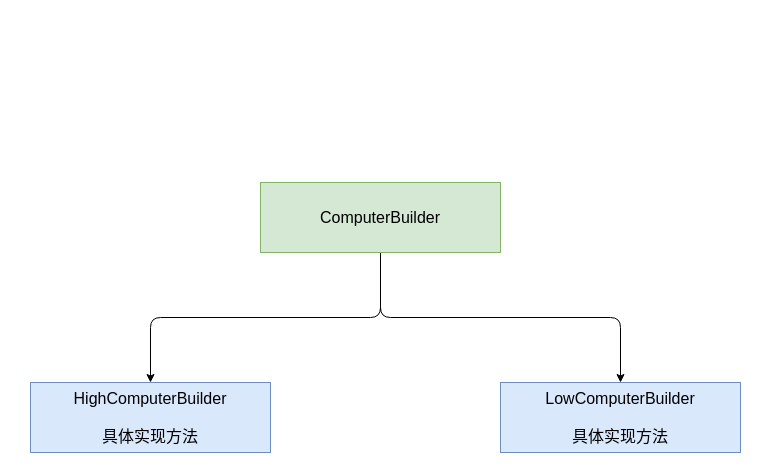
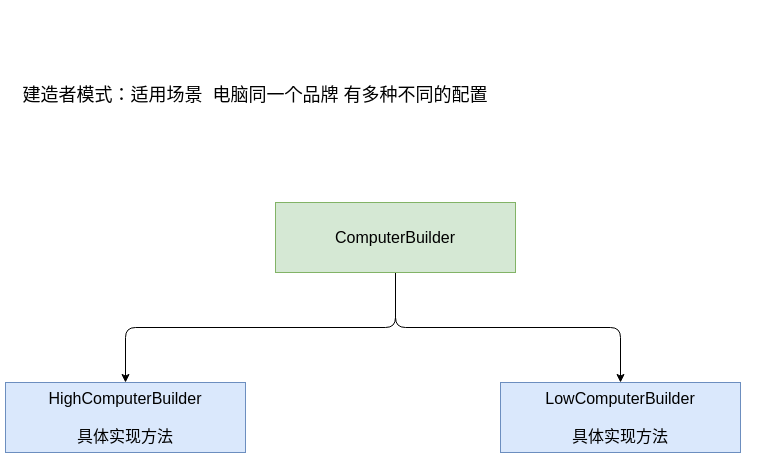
none -> (256, 96)
(381, 218) -> (396, 238)
(151, 418) -> (126, 418)
